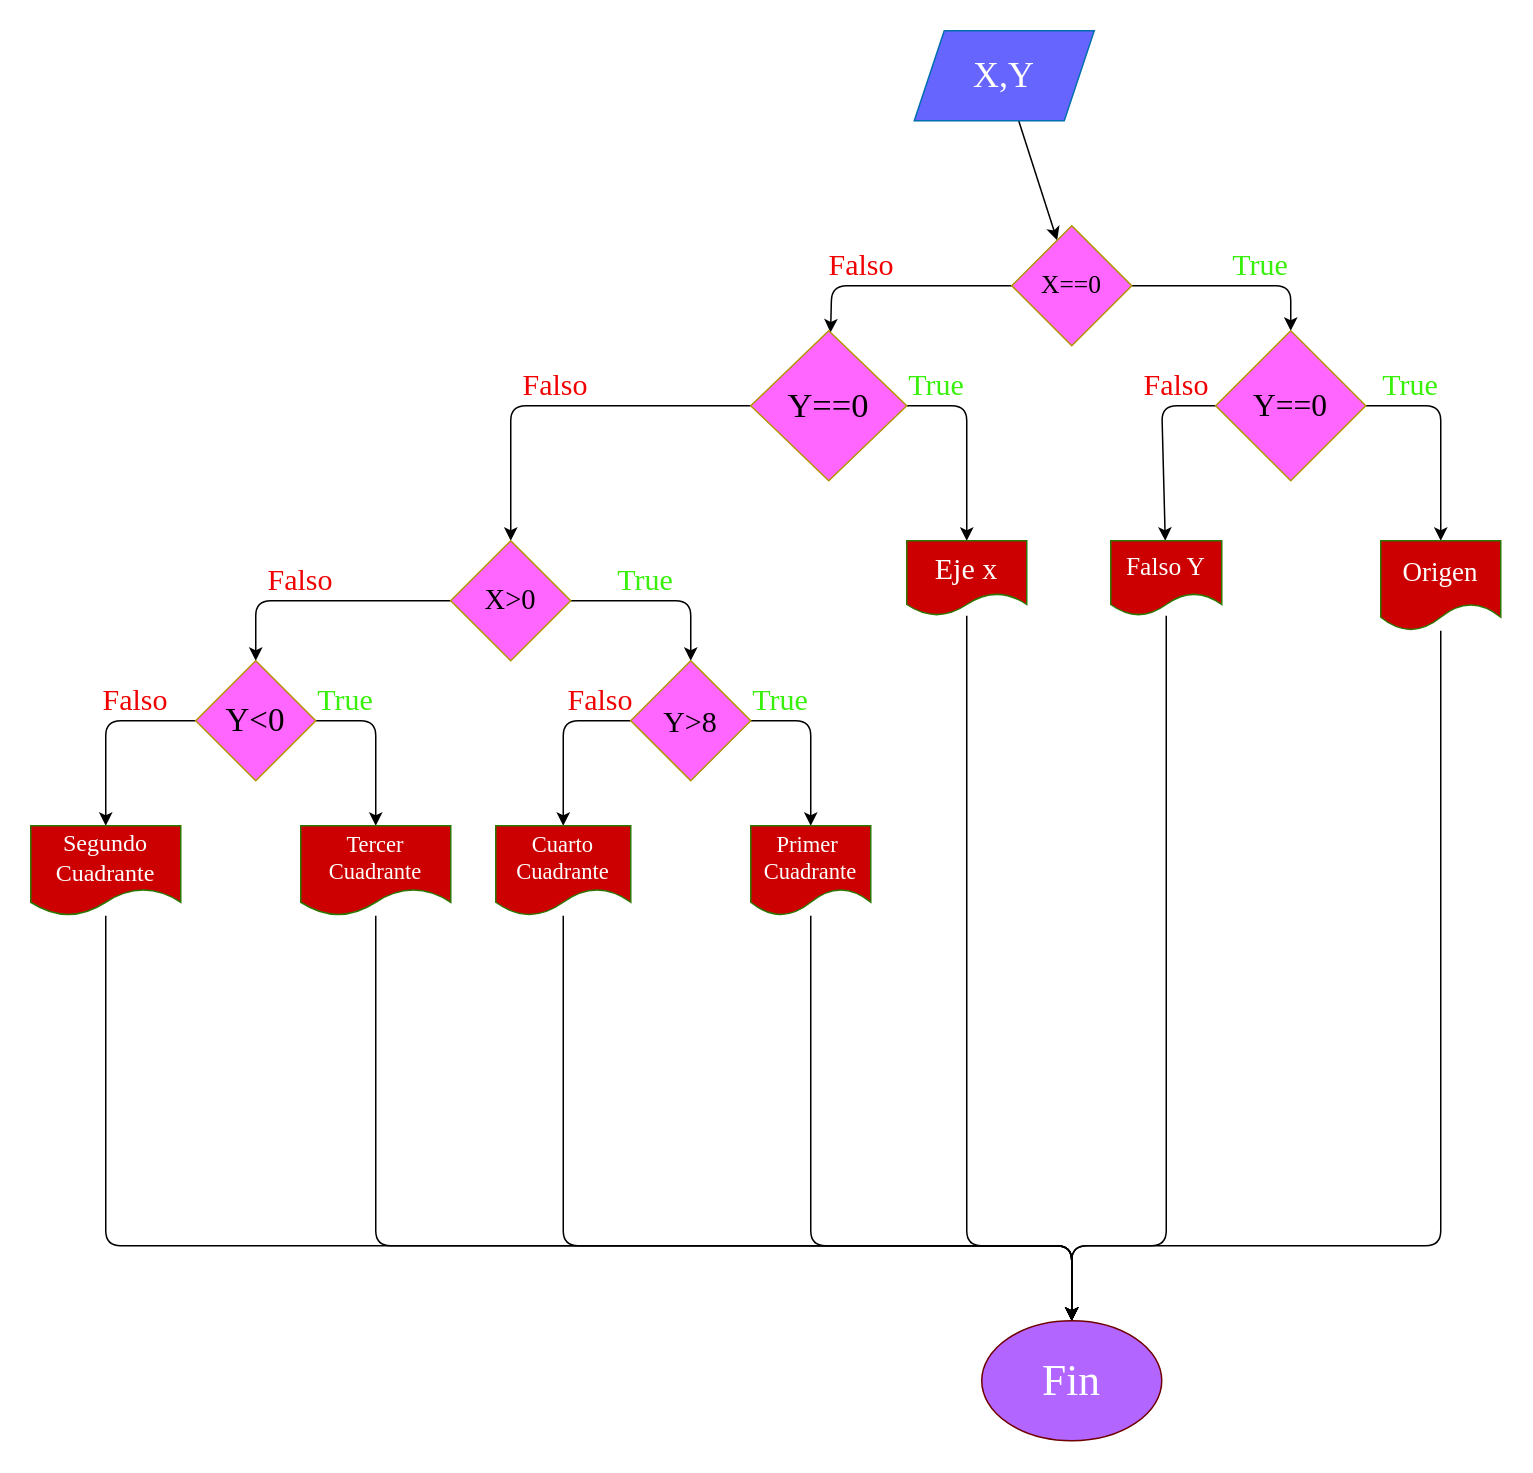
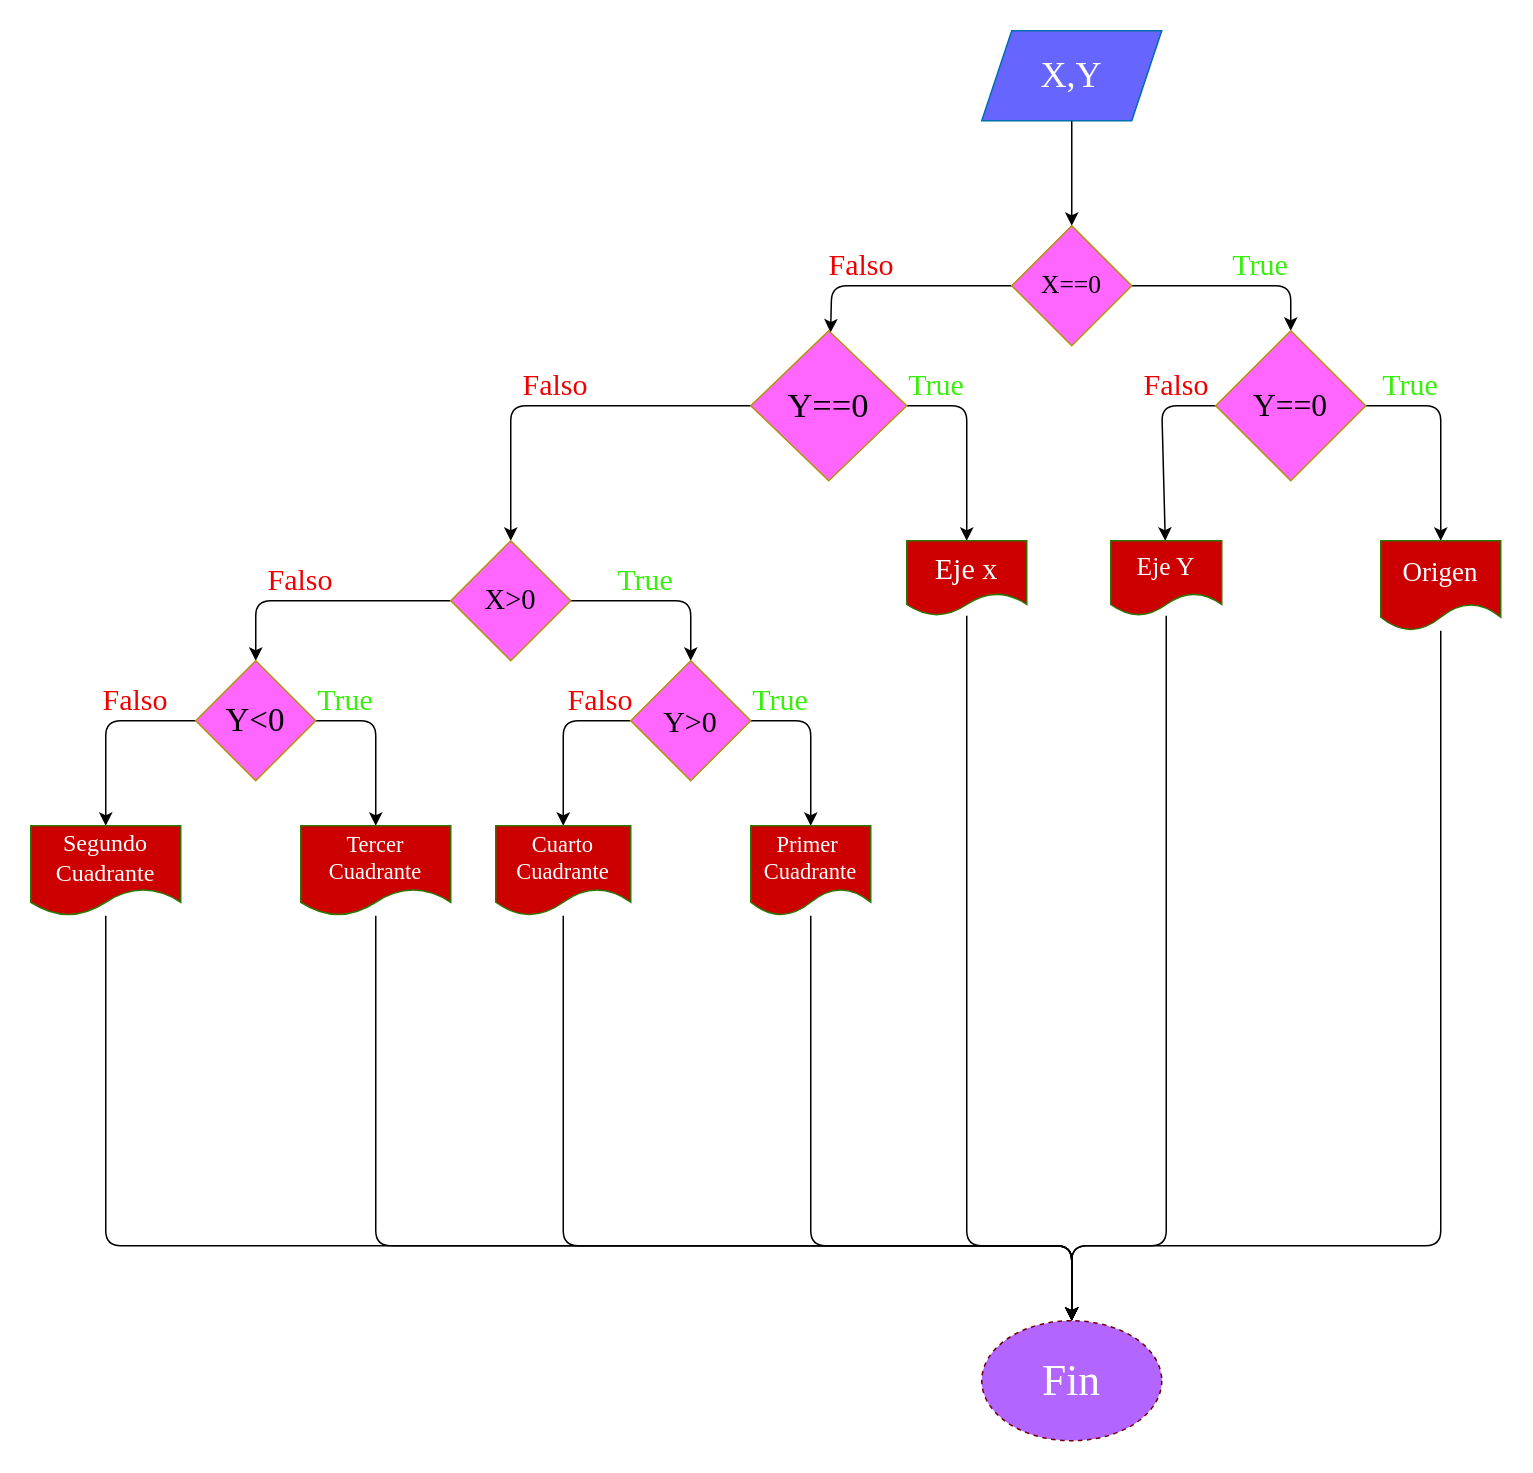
(1004, 76) -> (1072, 76)
(1166, 568) -> (1166, 568)
(691, 721) -> (691, 721)
(1072, 1381) -> (1072, 1381)
